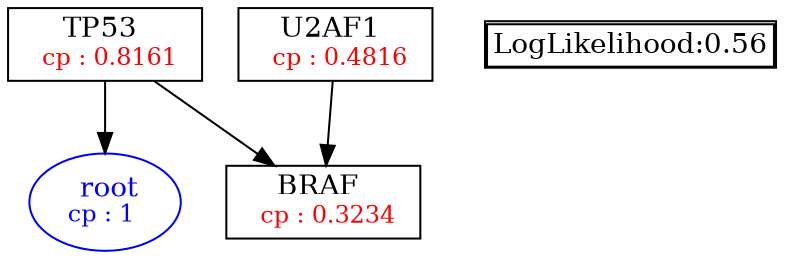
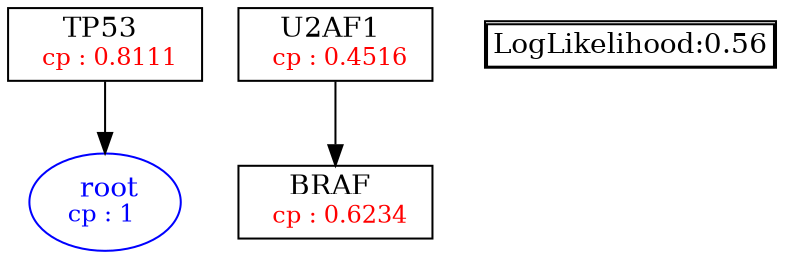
(110, 58) -> (110, 58)
(341, 58) -> (341, 58)
(206, 117) -> none
(328, 216) -> (341, 216)
